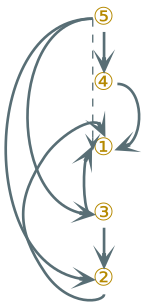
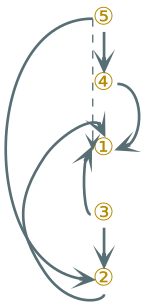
(28, 111) -> none
